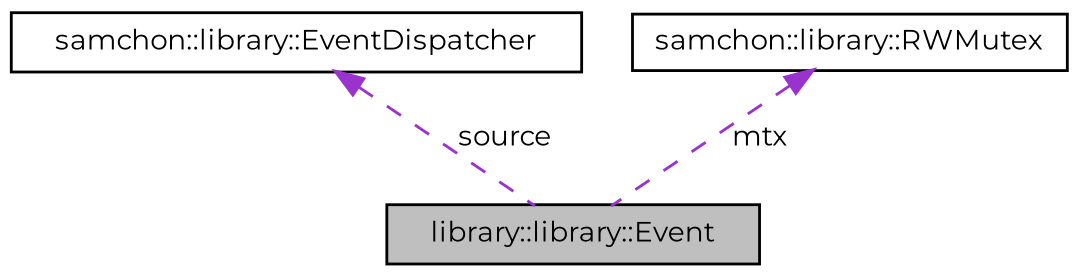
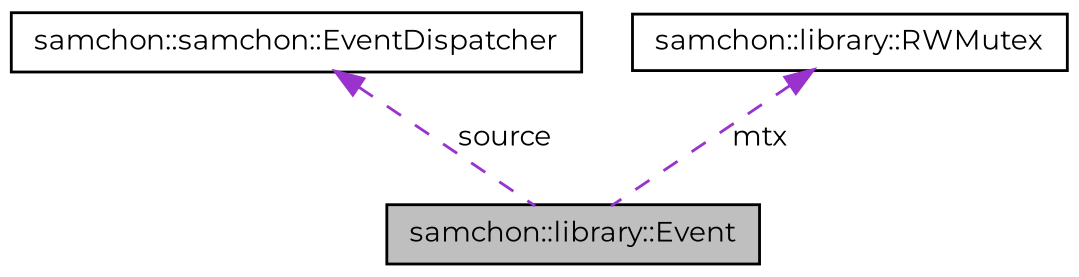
(296, 42) -> (296, 42)
(573, 234) -> (573, 234)
